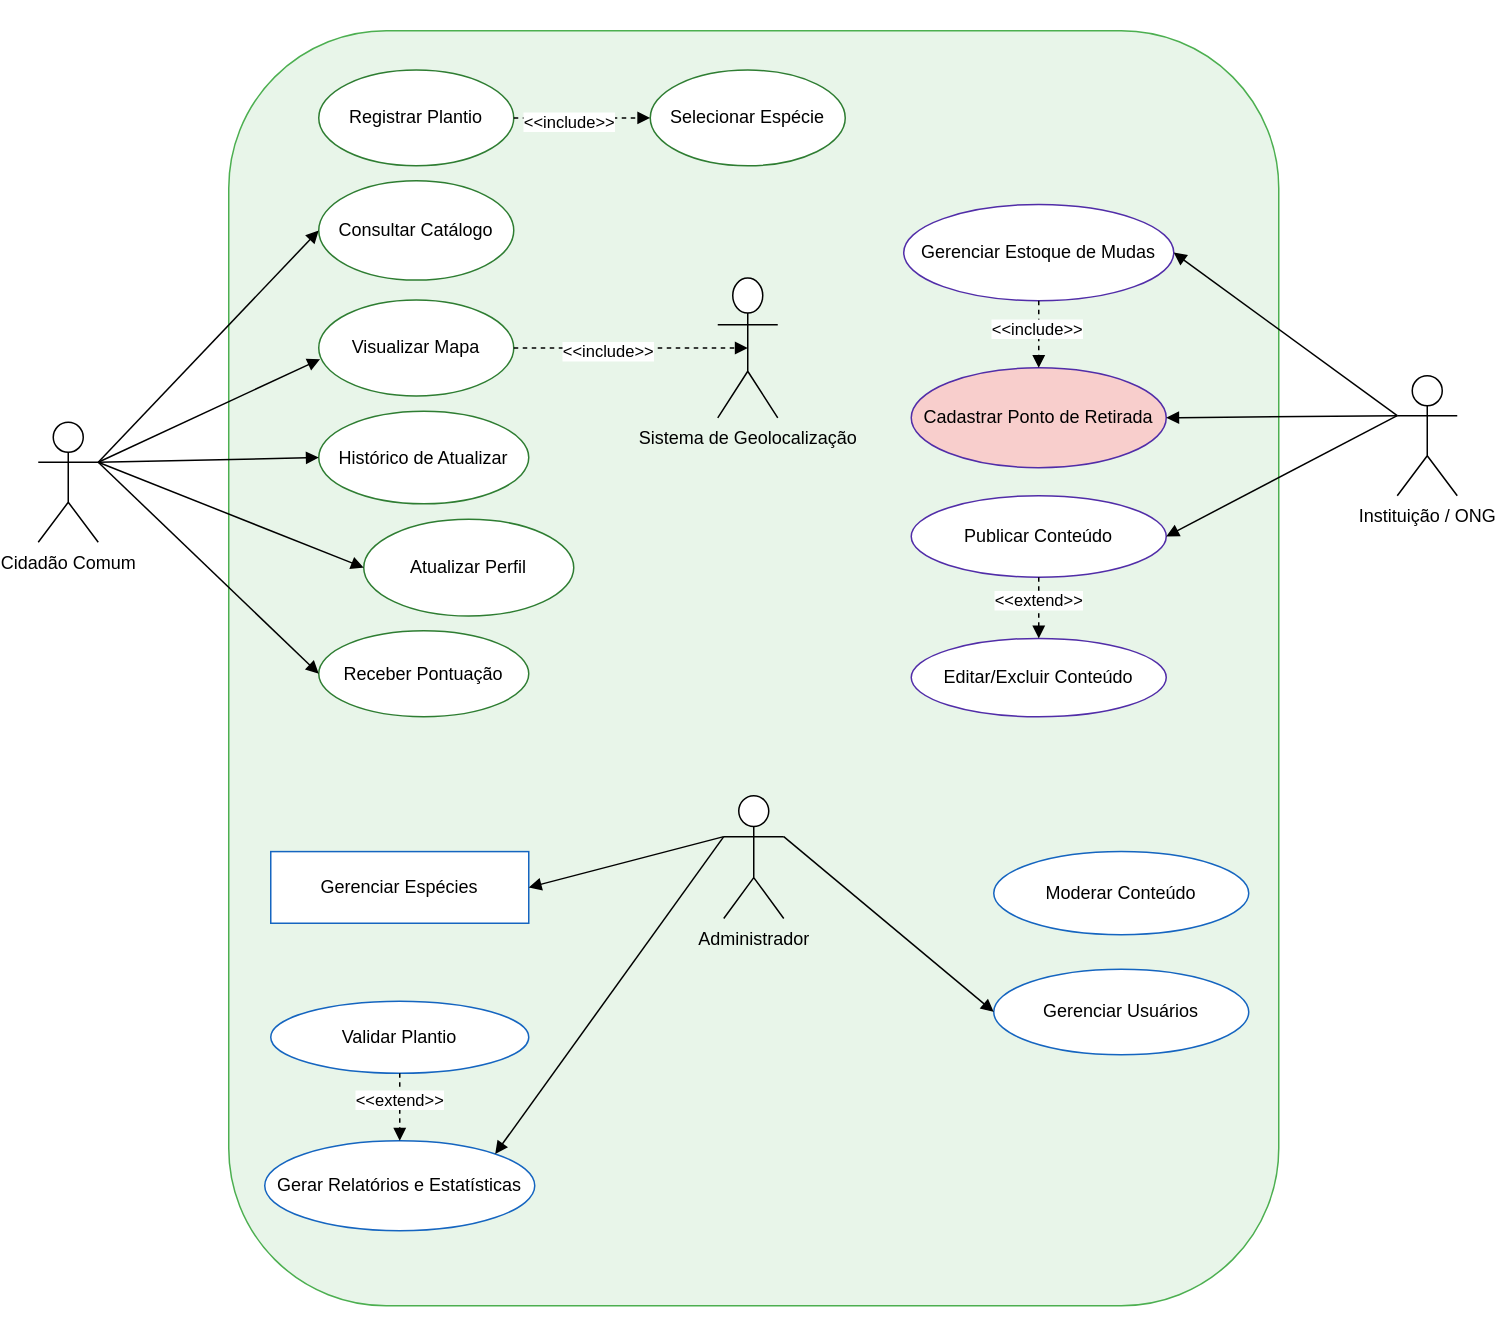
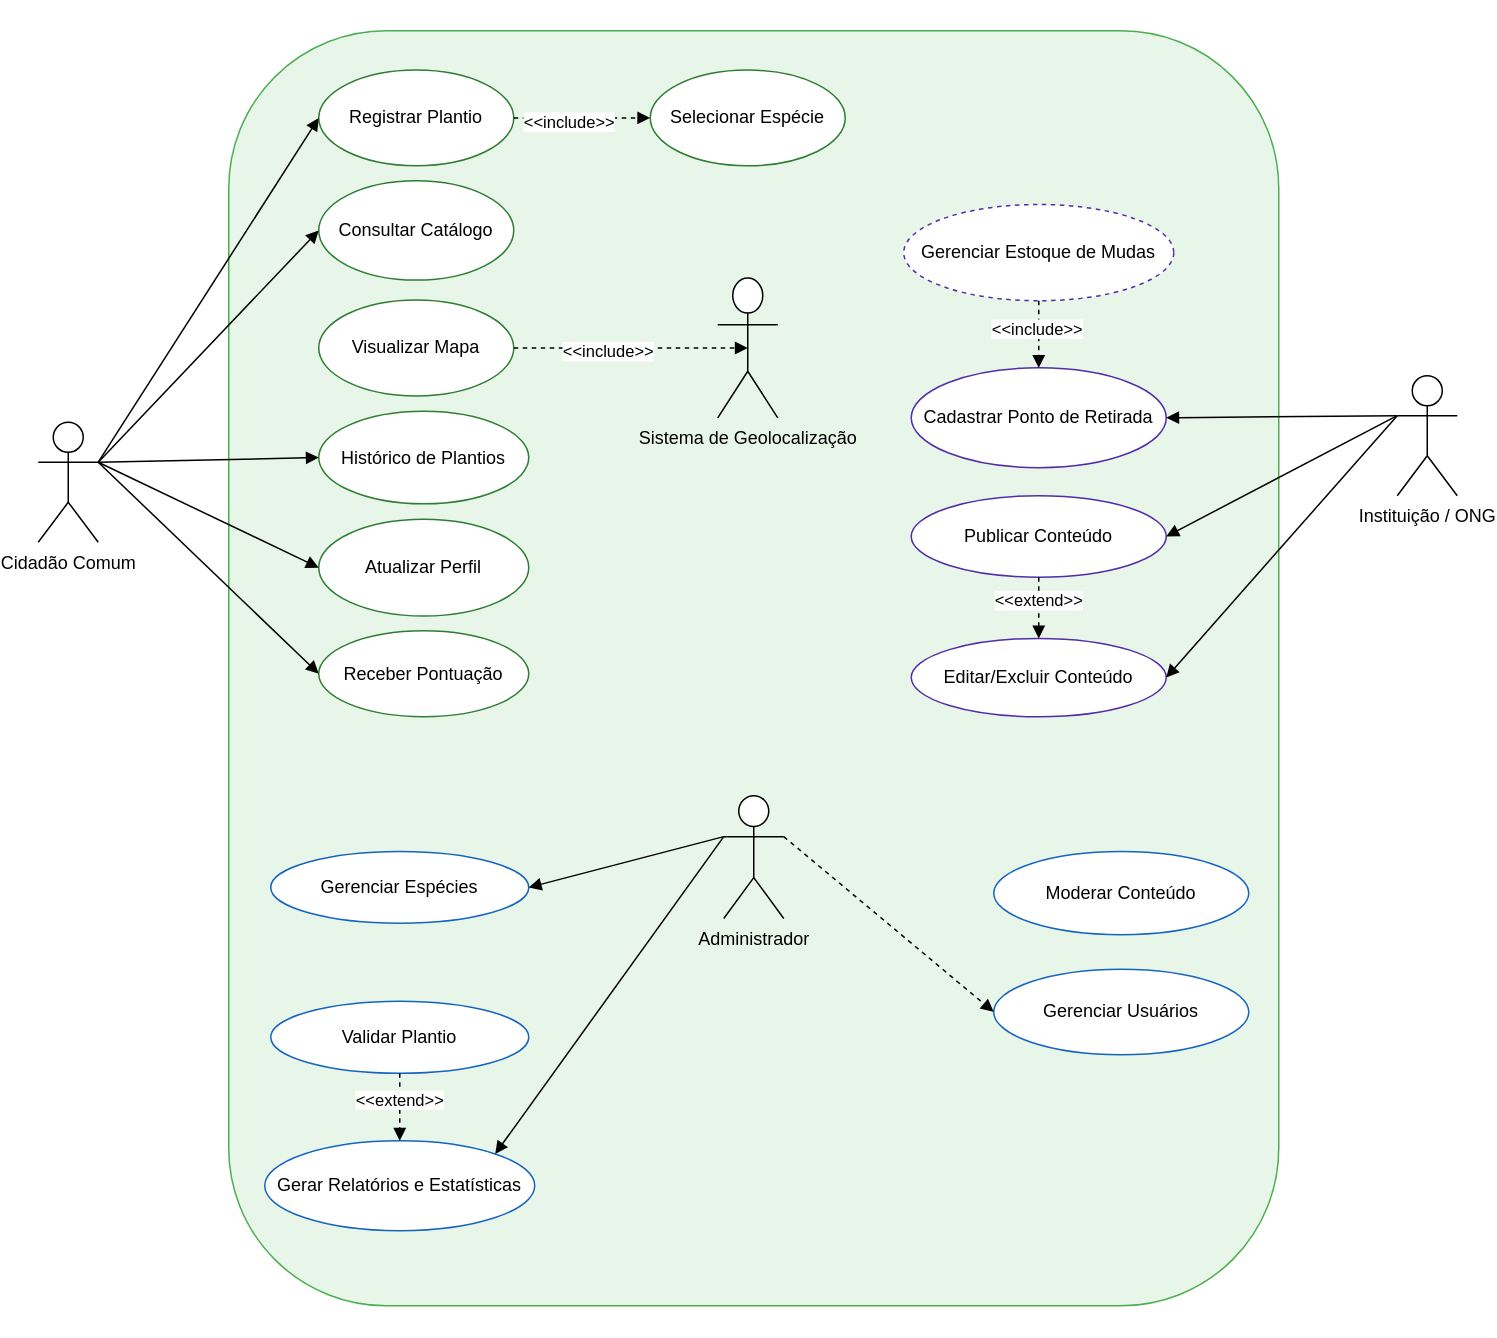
(1039, 253) -> (1039, 253)
none -> (208, 291)
(1289, 337) -> none
(205, 412) -> none
(1039, 418) -> (1039, 418)
(424, 458) -> (424, 458)
none -> (1285, 543)
(469, 568) -> (424, 568)
(400, 887) -> (400, 887)
(884, 921) -> (884, 921)
